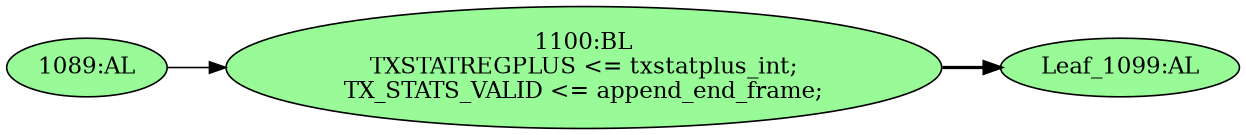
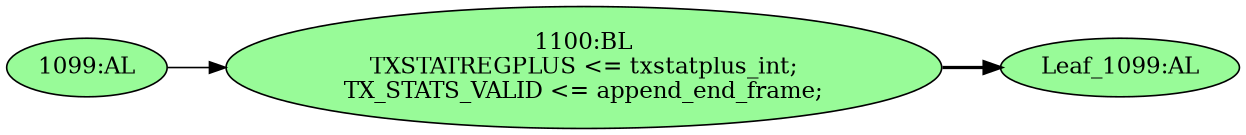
(87, 68) -> (87, 68)
